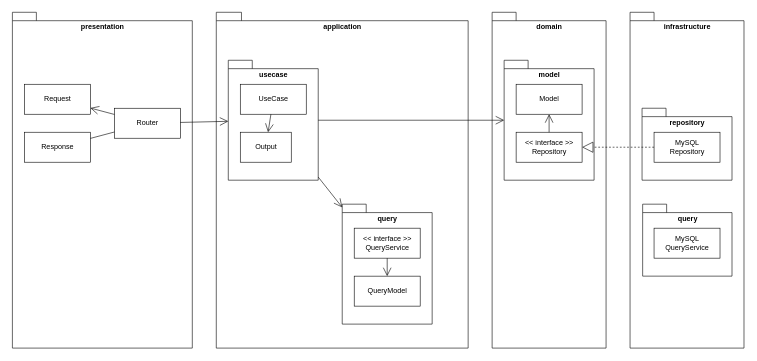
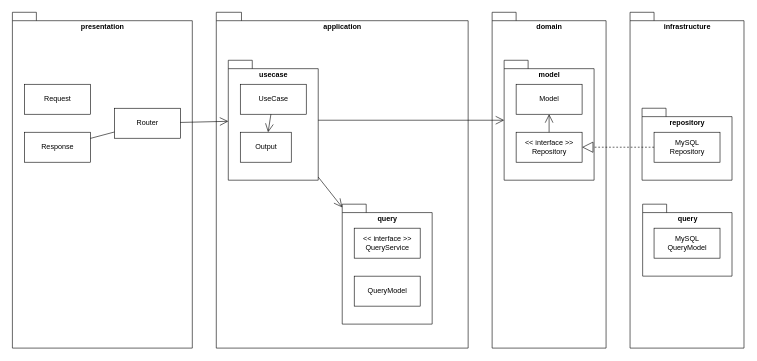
(103, 112) -> none
(688, 243) -> (688, 243)
(387, 267) -> none
